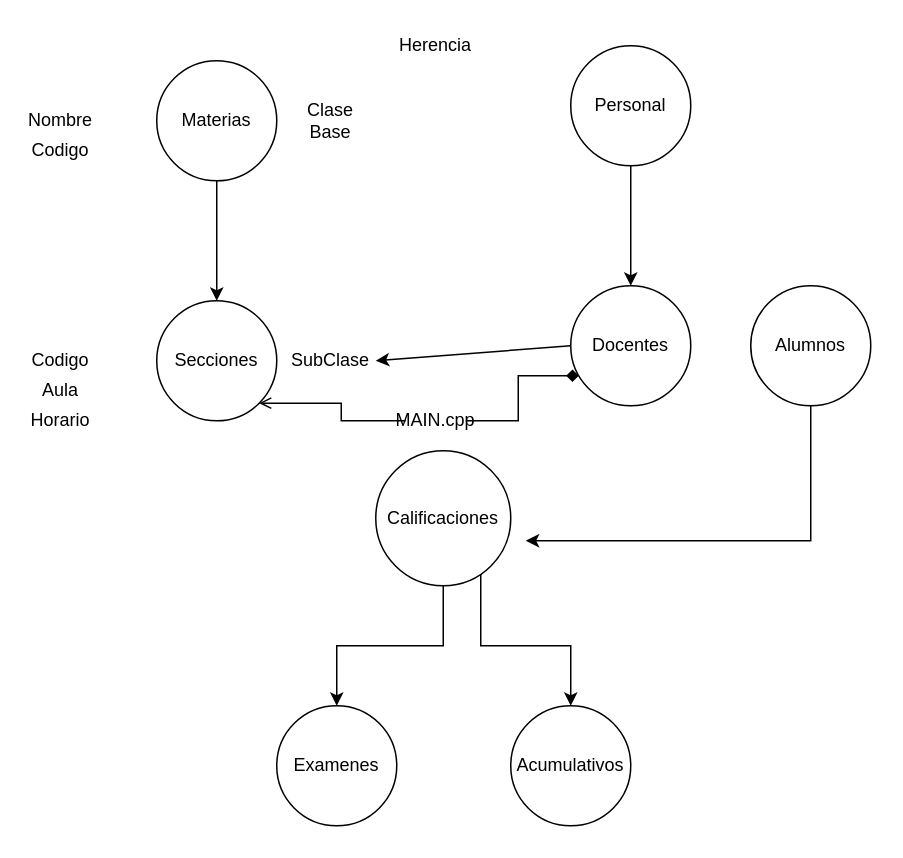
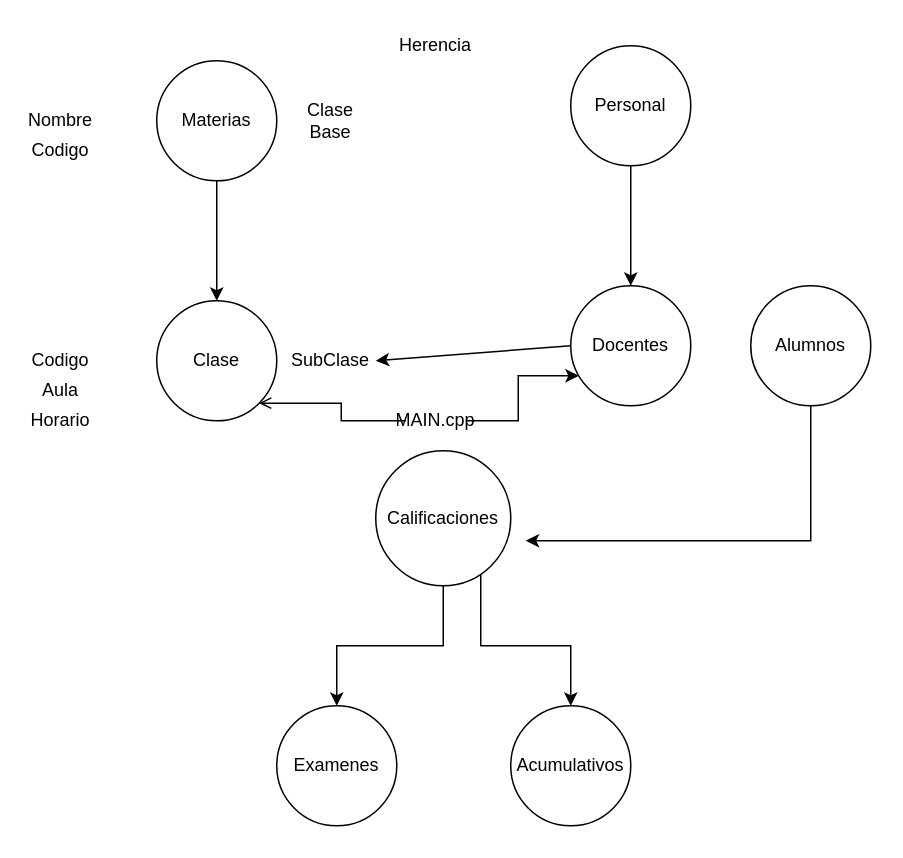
(217, 361) -> (217, 361)
(566, 376) -> (567, 376)
